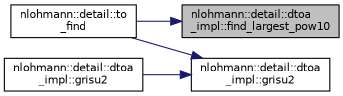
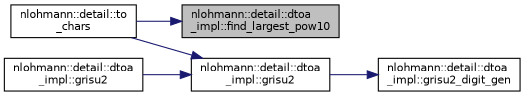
(74, 21) -> (74, 21)
none -> (449, 75)
